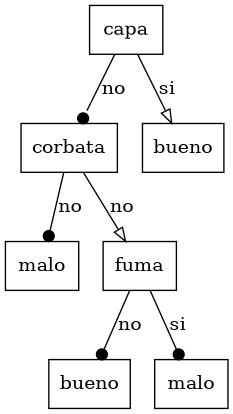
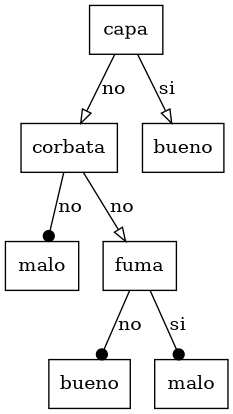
(101, 83) -> (101, 83)
